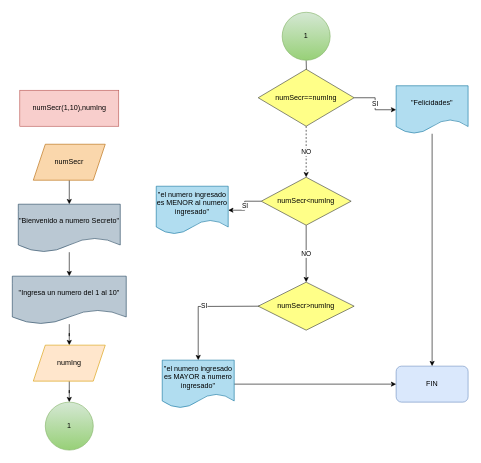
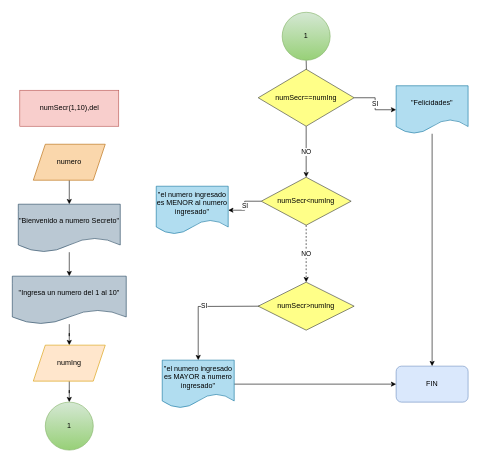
(70, 108) -> (70, 108)
(306, 149) -> (306, 149)
(69, 162) -> (69, 162)
(306, 251) -> (306, 251)
